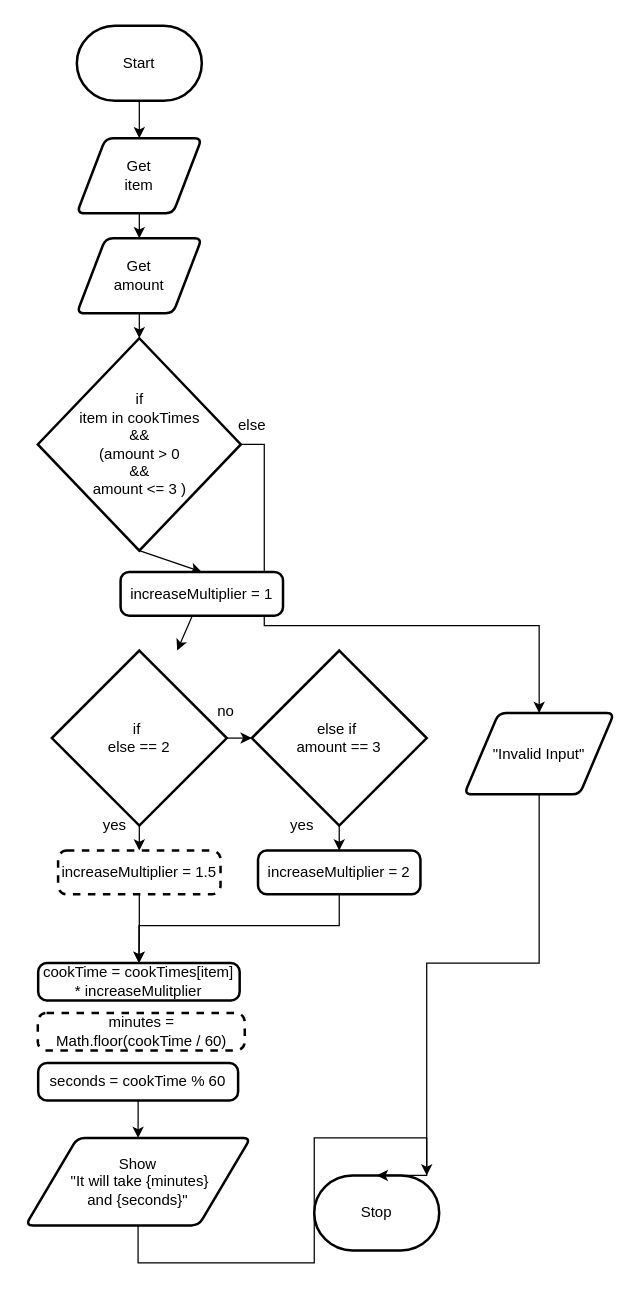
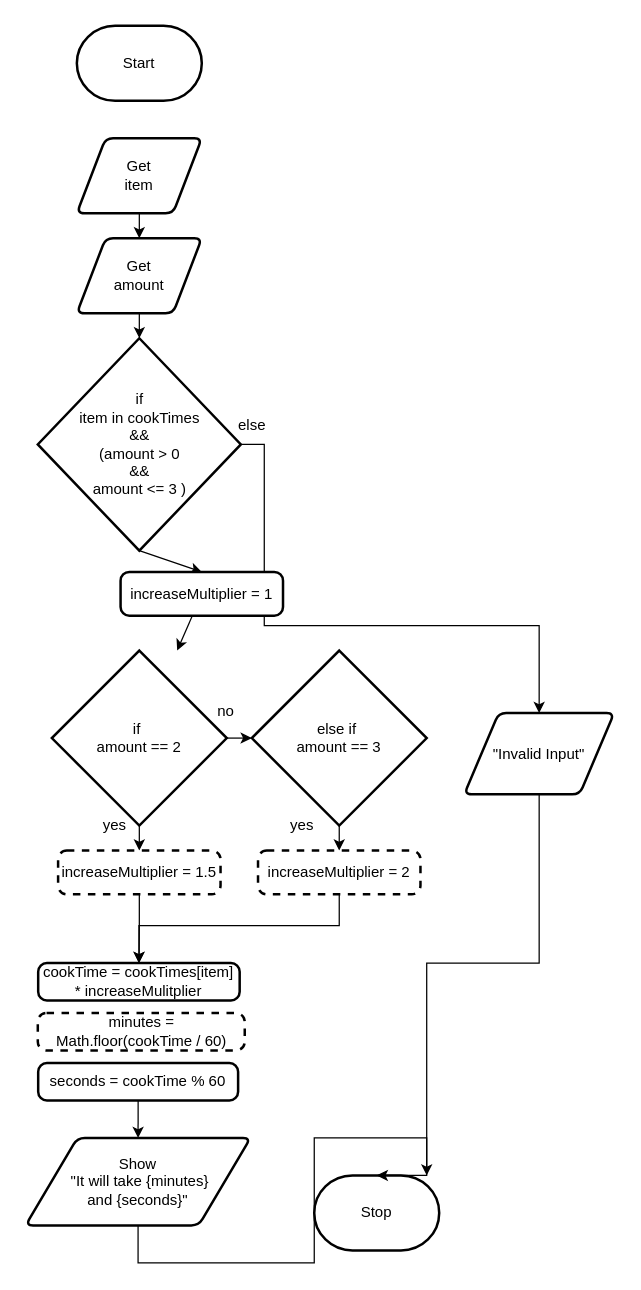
(139, 115) -> none
(139, 738) -> (139, 738)
(339, 873) -> (339, 873)
